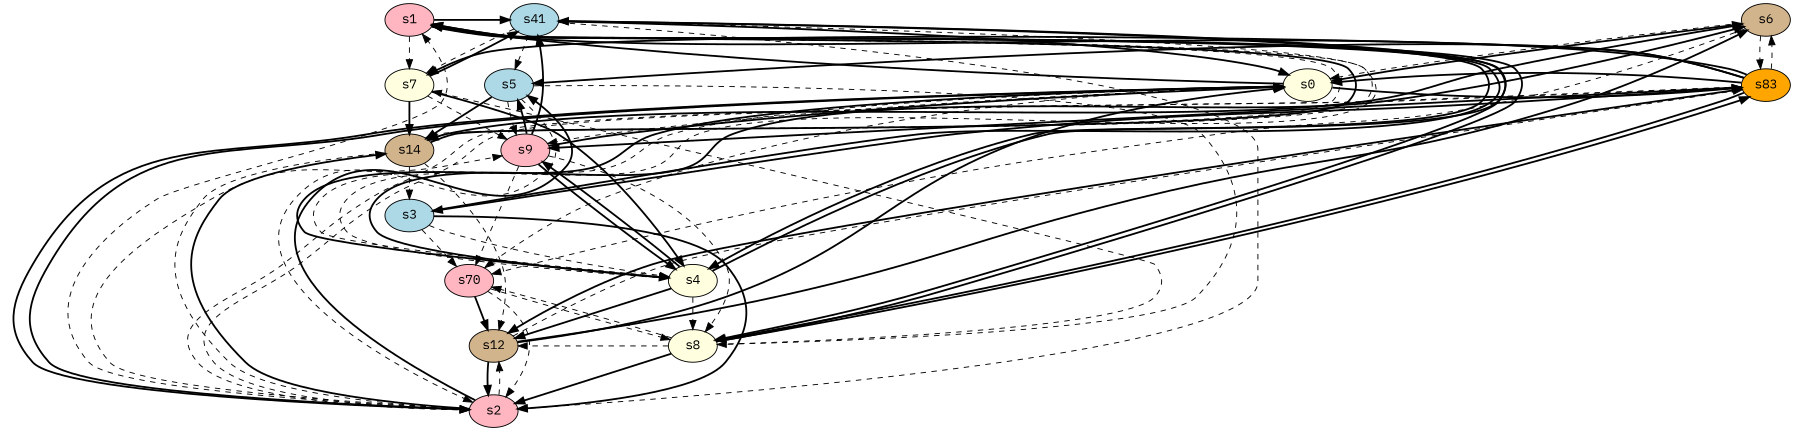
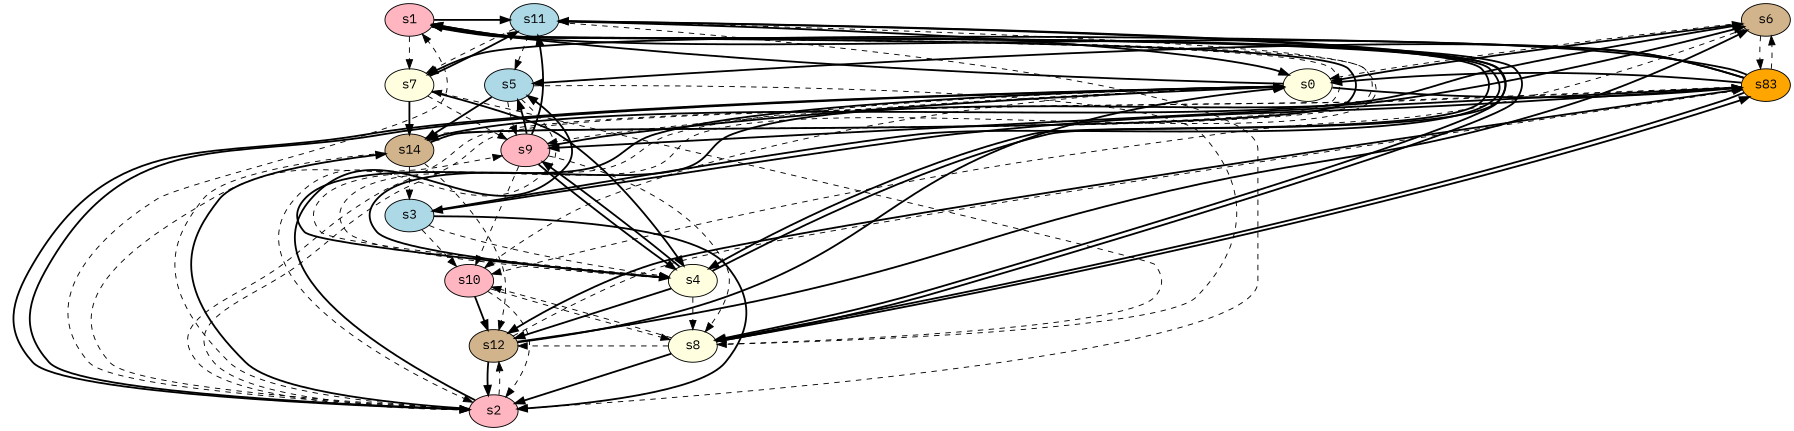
(534, 20) -> (534, 20)
(469, 281) -> (469, 281)
